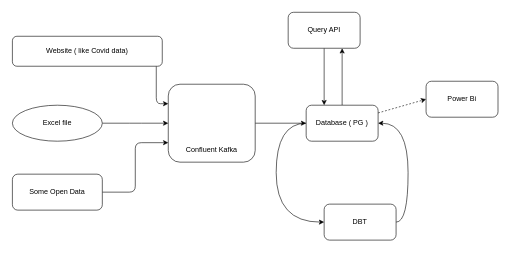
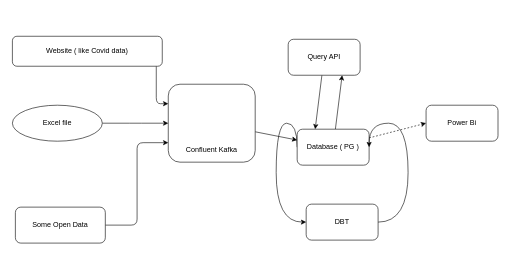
(324, 30) -> (324, 57)
(462, 99) -> (462, 123)
(342, 123) -> (333, 147)
(57, 192) -> (60, 225)
(360, 222) -> (342, 222)
